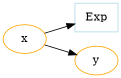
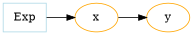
(56, 30) -> (57, 18)
